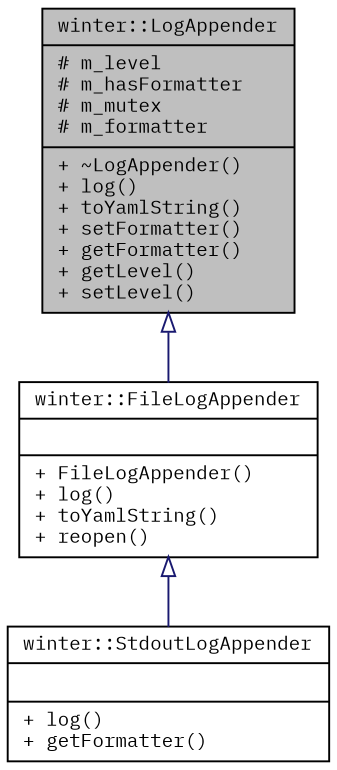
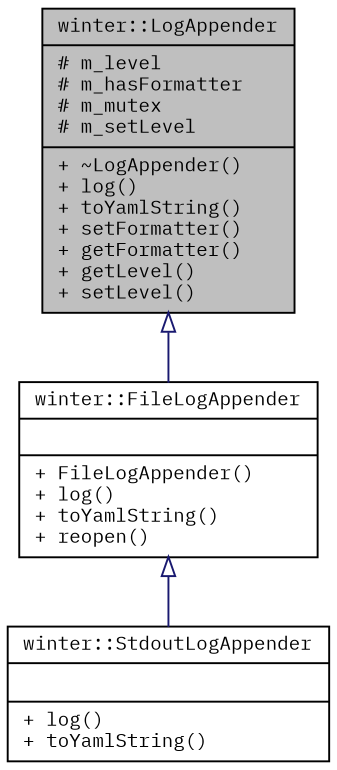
(134, 127) -> (128, 127)
(116, 741) -> (116, 741)
